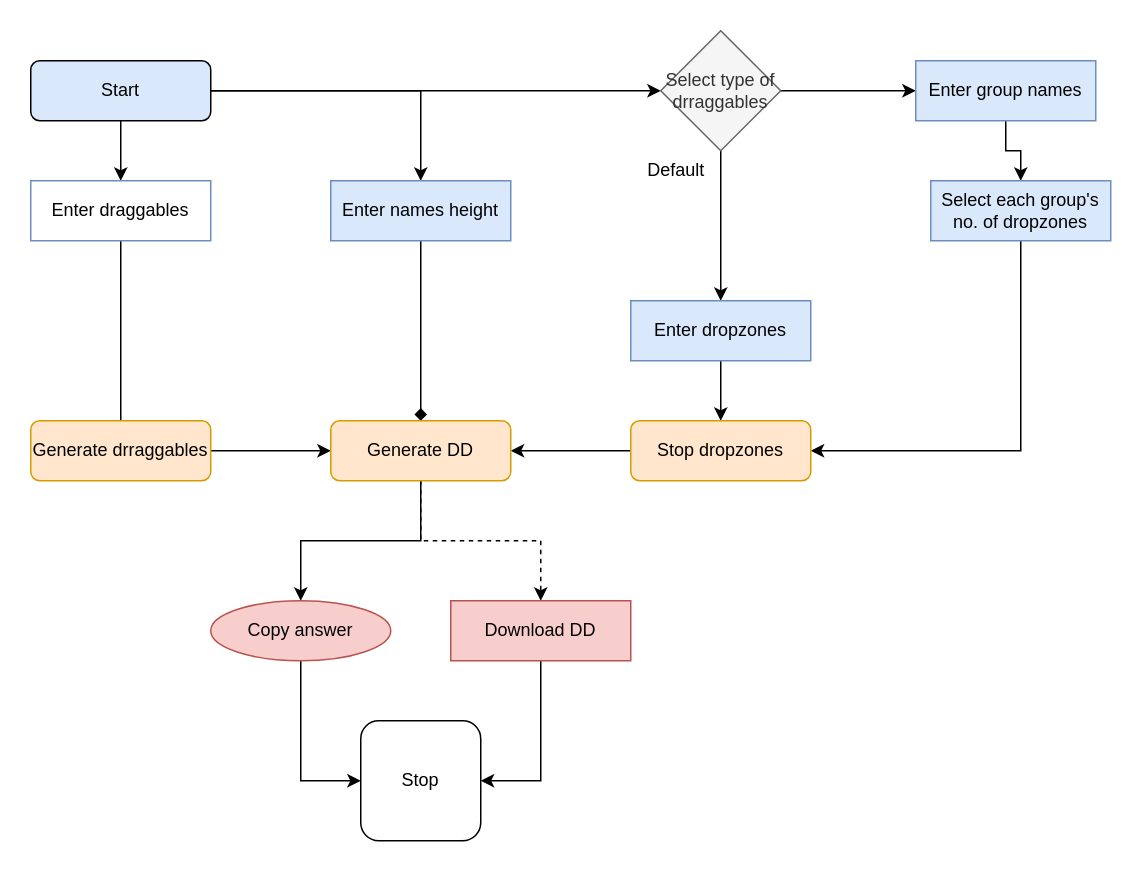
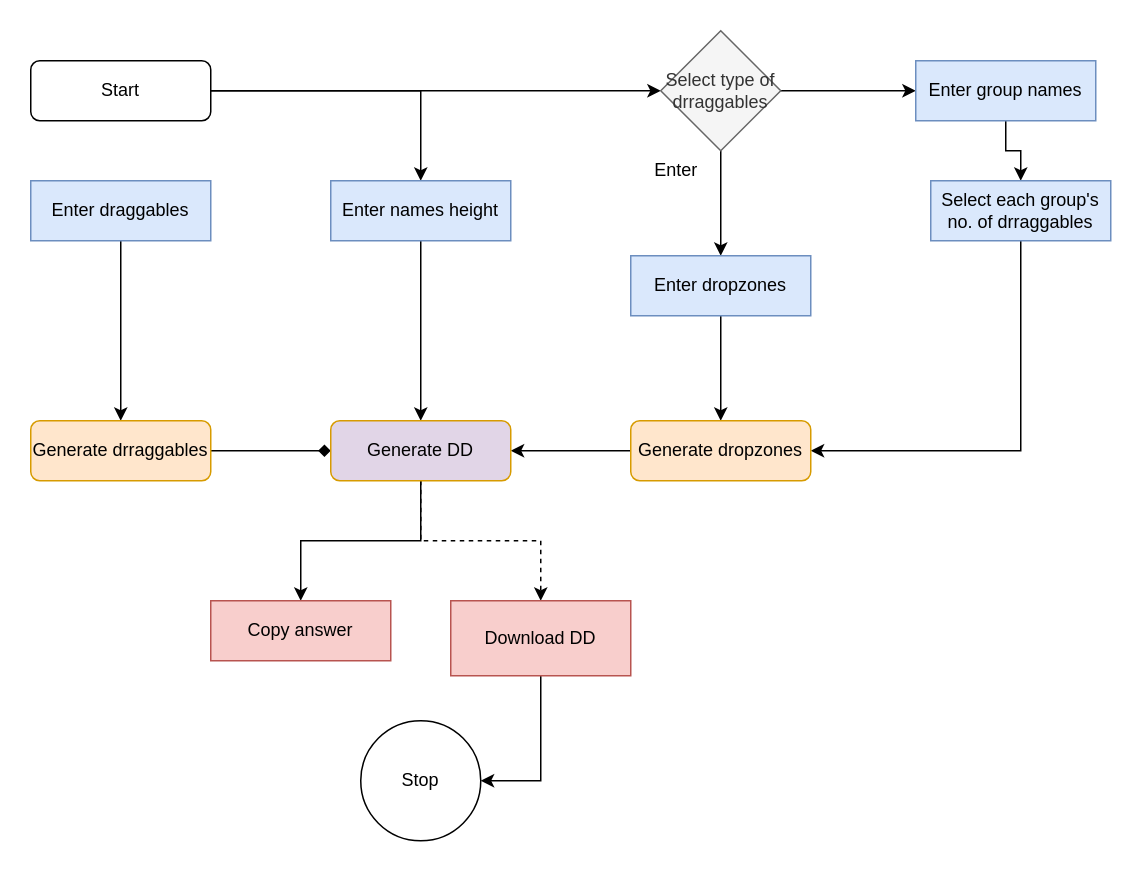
(121, 91) -> (121, 91)
(121, 146) -> none
(677, 170) -> (677, 170)
(121, 211) -> (121, 211)
(1021, 211) -> (1021, 211)
(721, 331) -> (721, 286)
(421, 408) -> (421, 409)
(121, 413) -> (121, 409)
(319, 451) -> (318, 451)
(421, 451) -> (421, 451)
(721, 451) -> (721, 451)
(301, 631) -> (301, 631)
(541, 631) -> (541, 638)
(301, 746) -> none
(421, 781) -> (421, 781)
